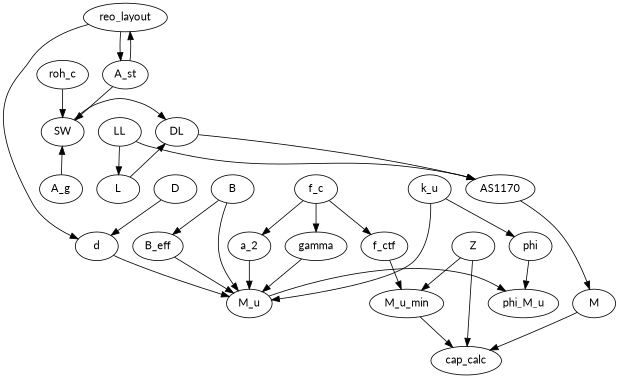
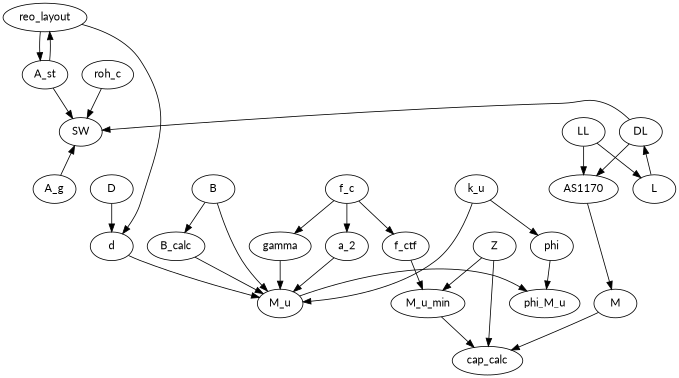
(116, 99) -> (372, 112)
(158, 246) -> (176, 246)
